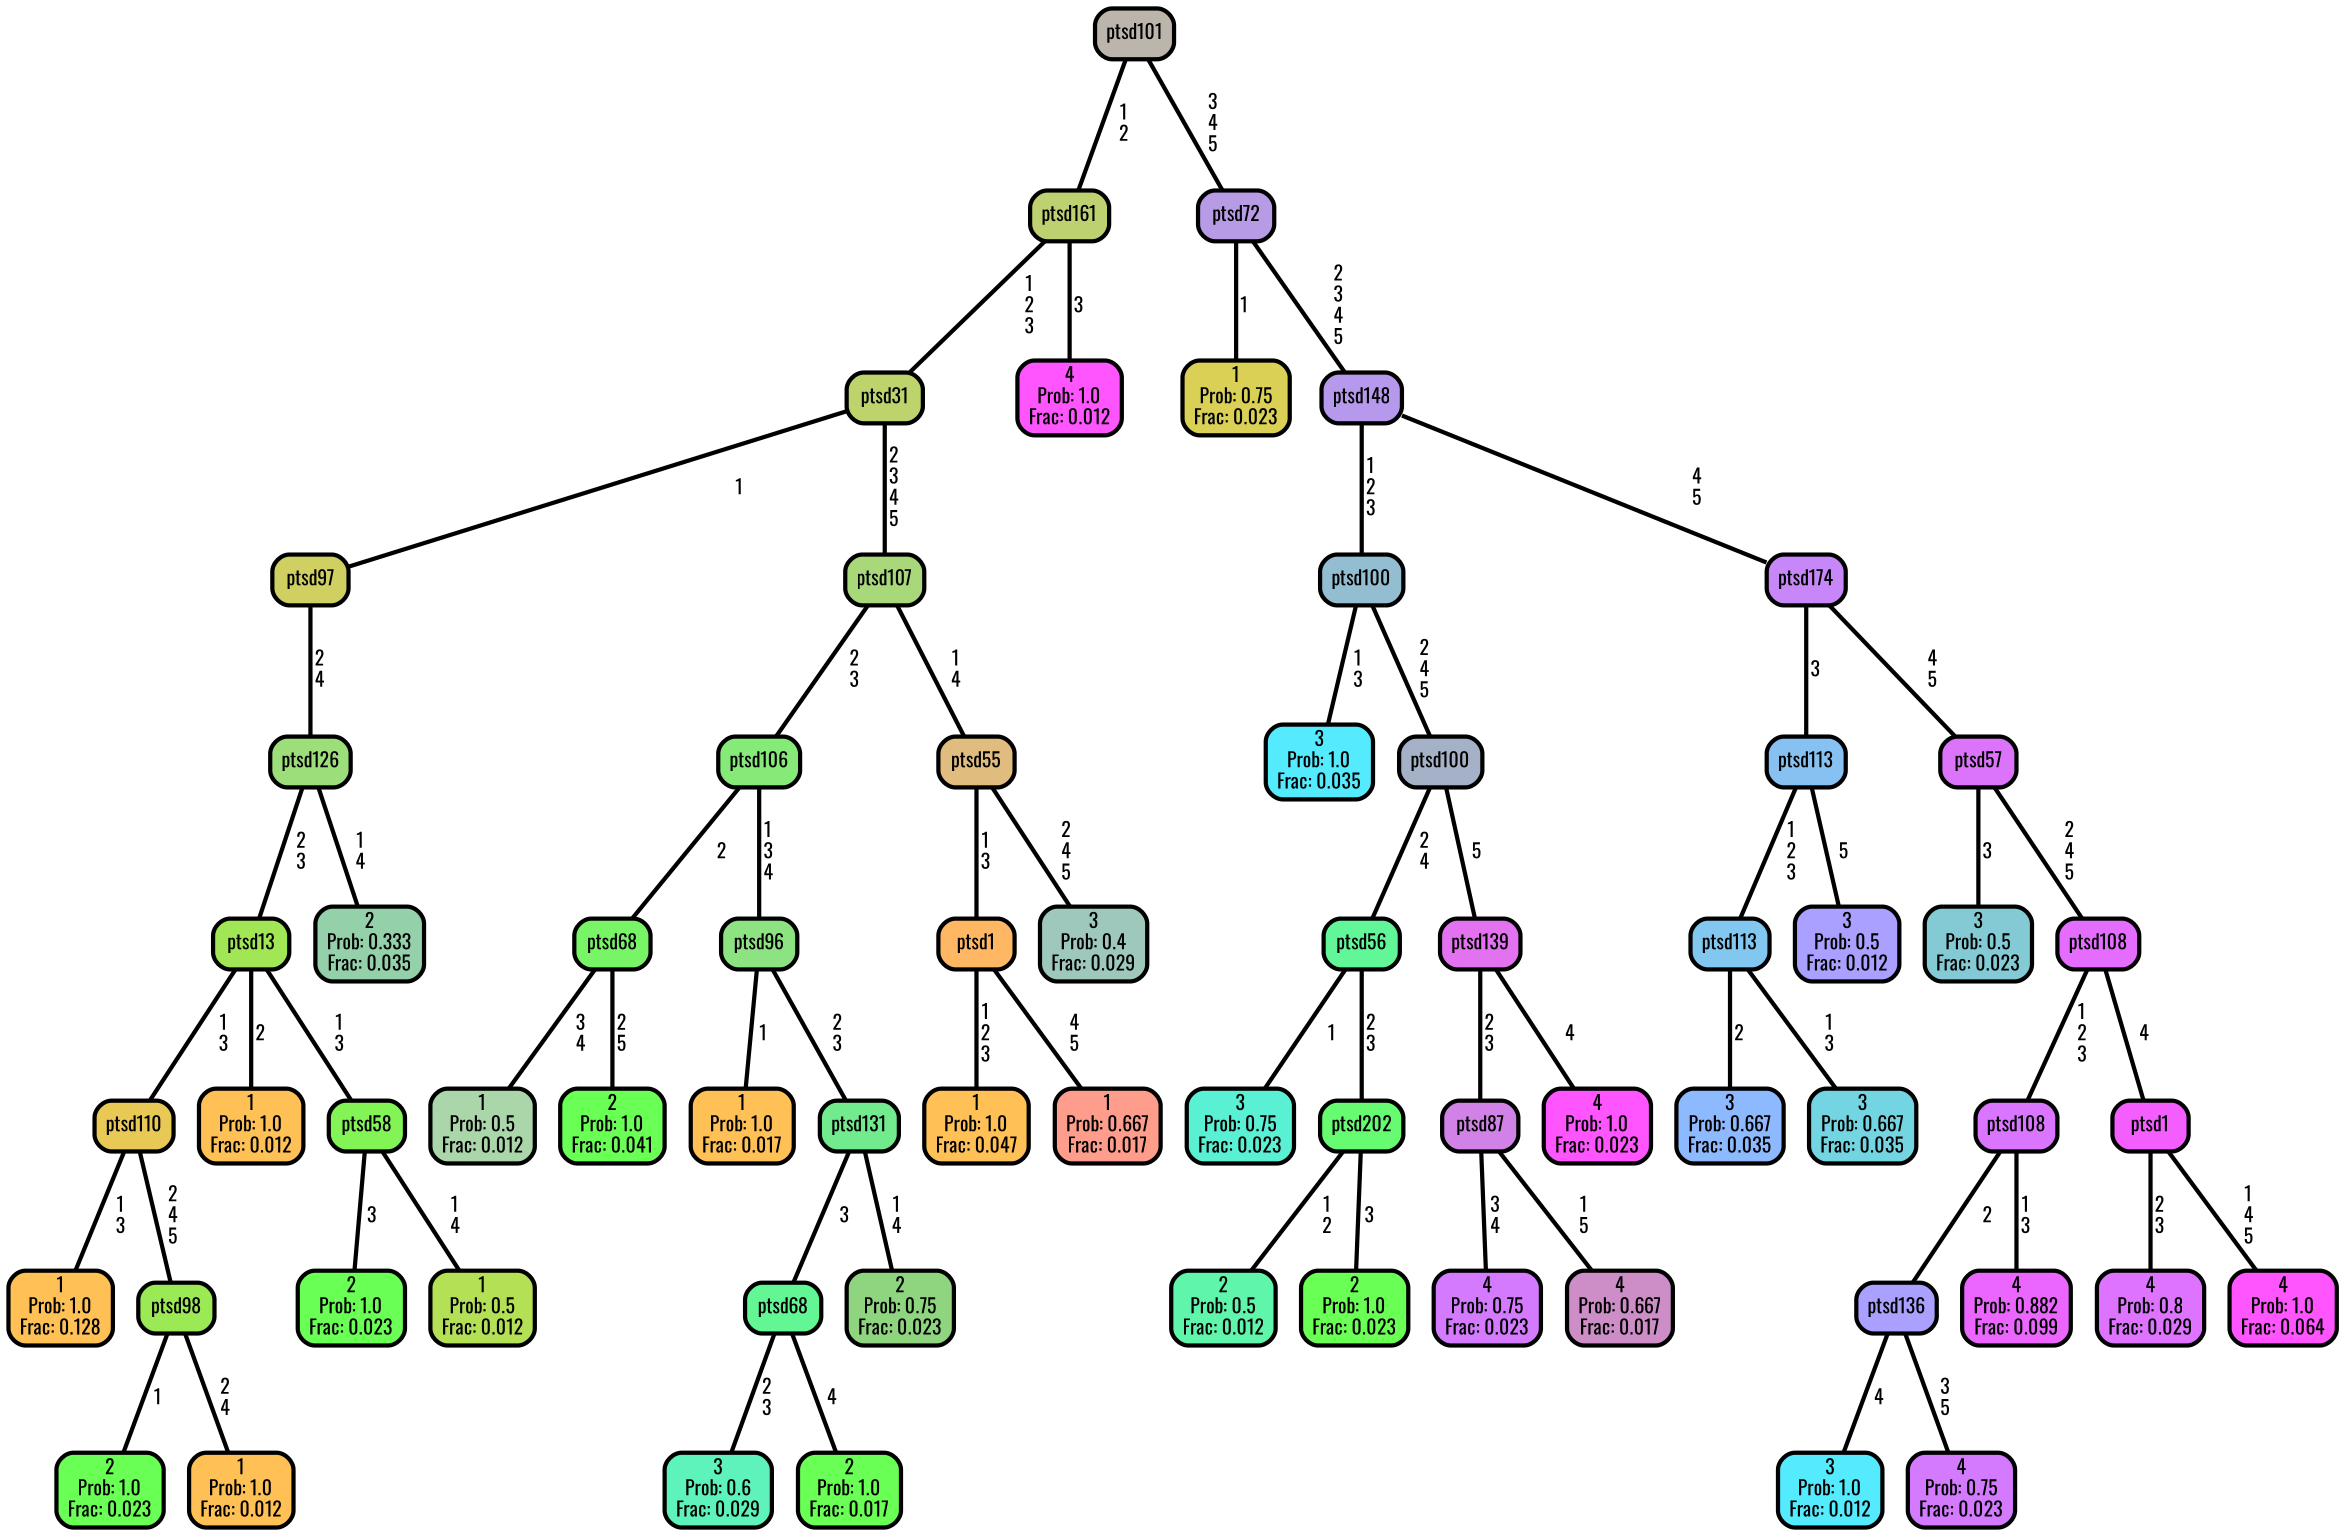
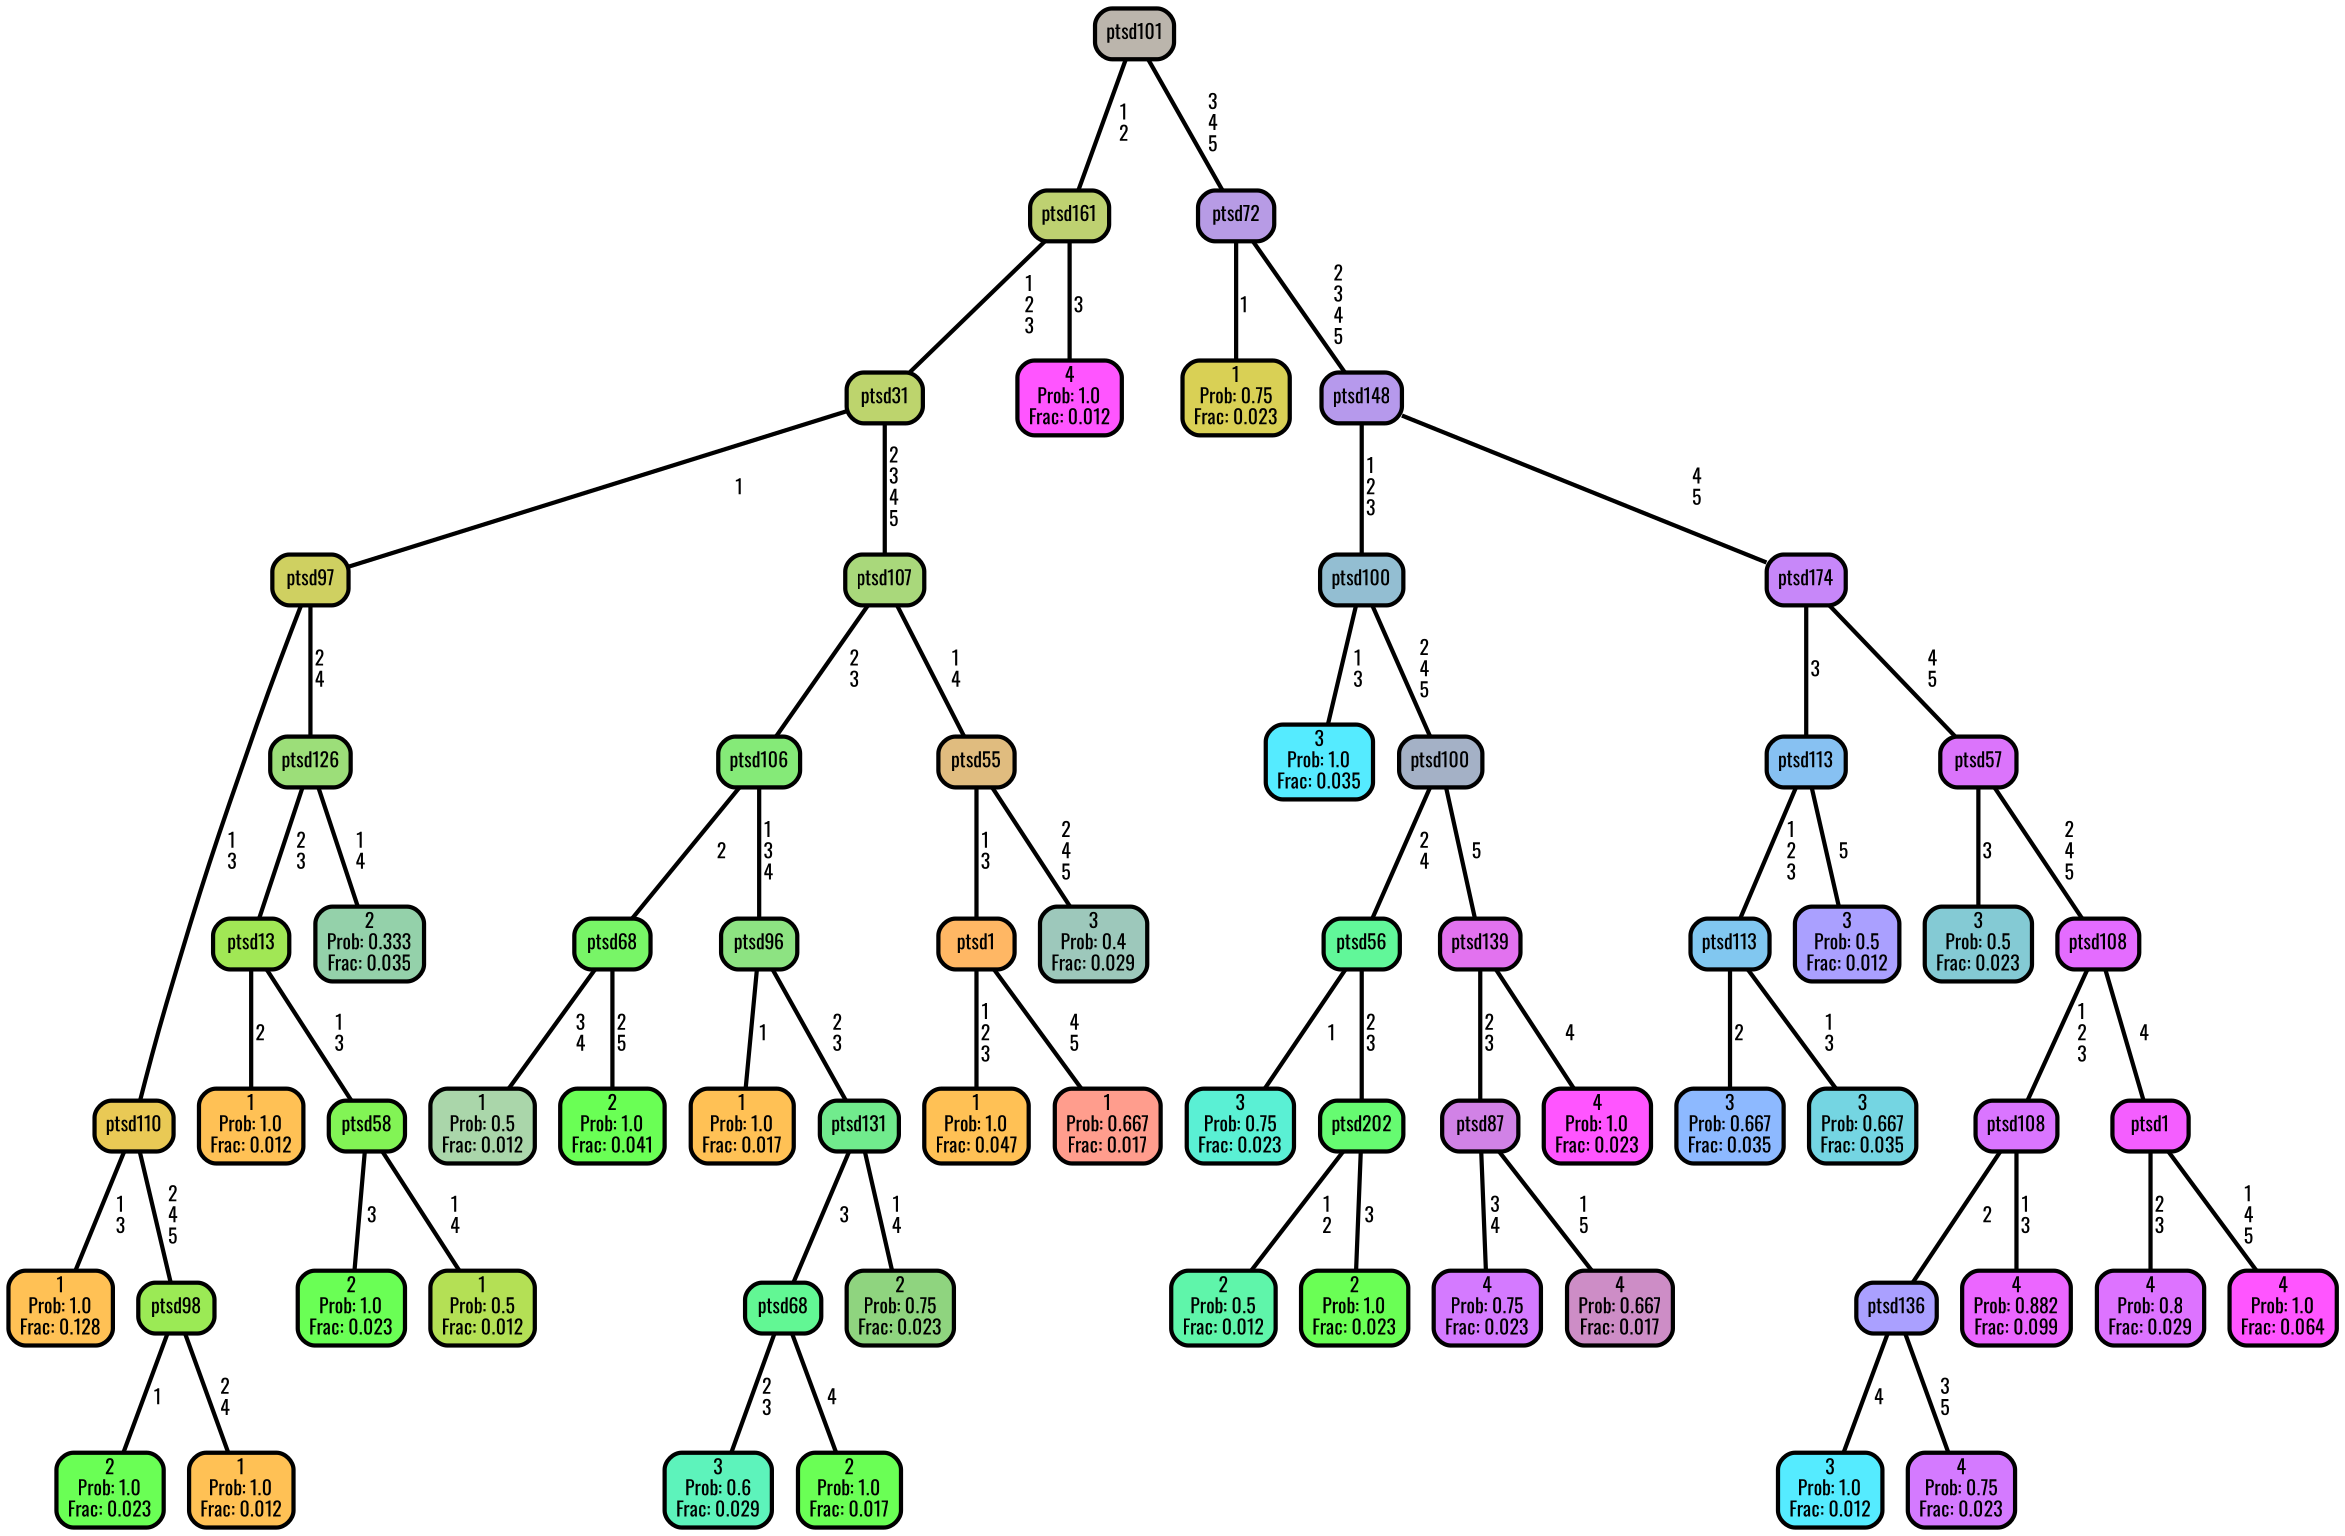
(193, 1035) -> (214, 851)
